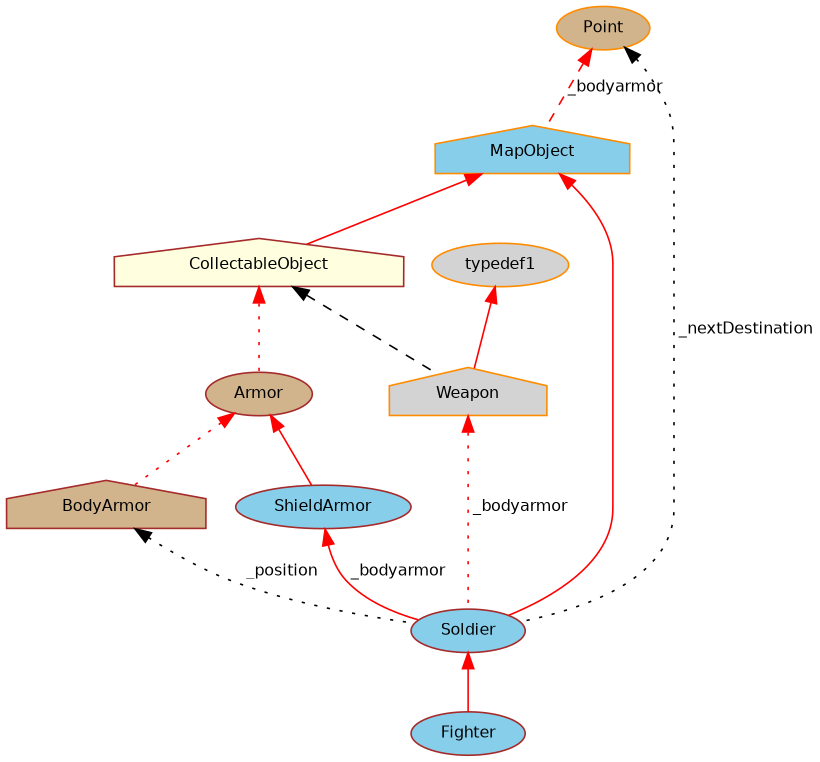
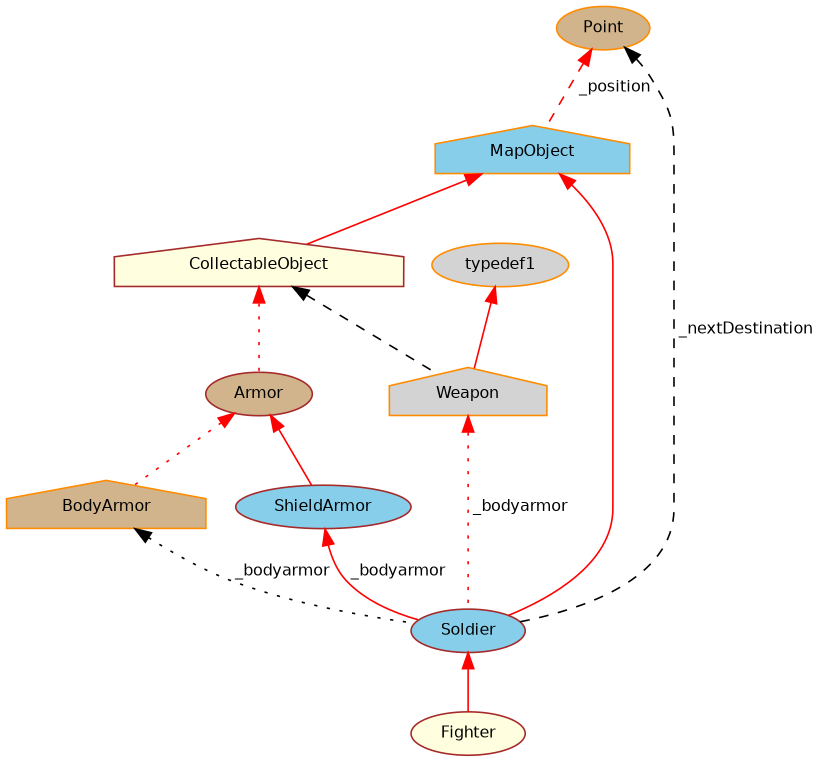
(613, 88) -> (613, 88)
(674, 382) -> (674, 382)
(106, 507) -> (106, 507)
(280, 571) -> (280, 571)
(468, 734) -> (468, 734)
